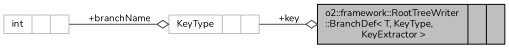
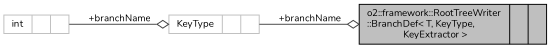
(288, 19) -> (309, 19)
